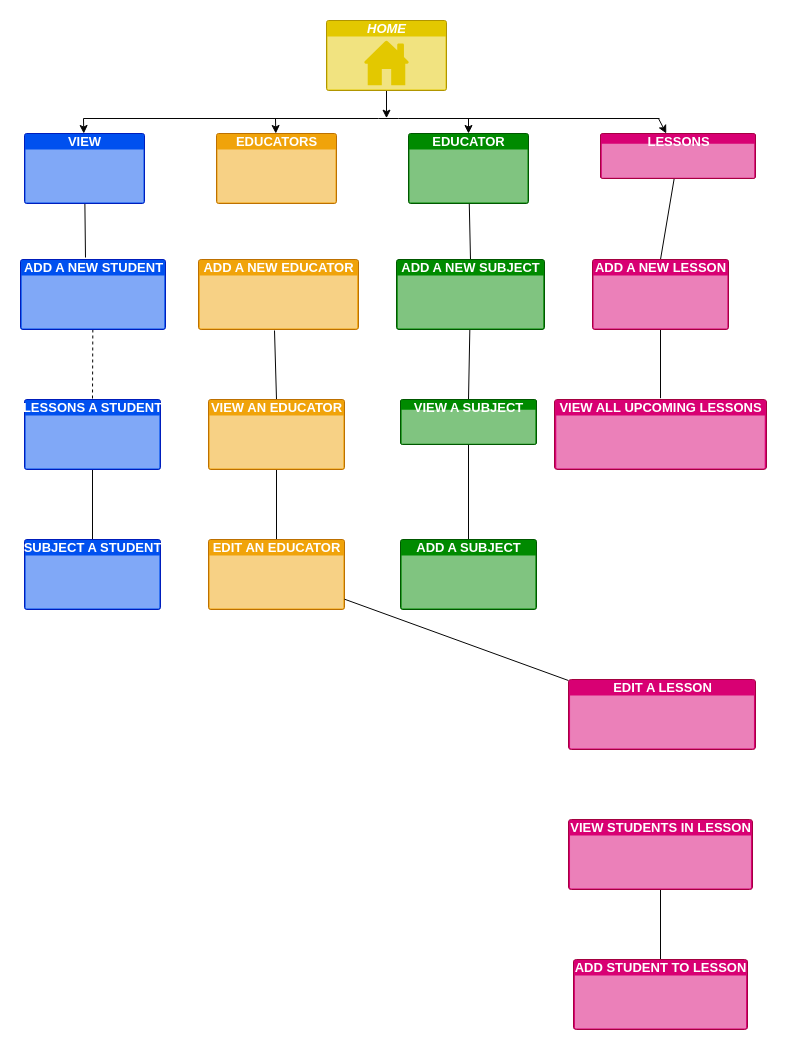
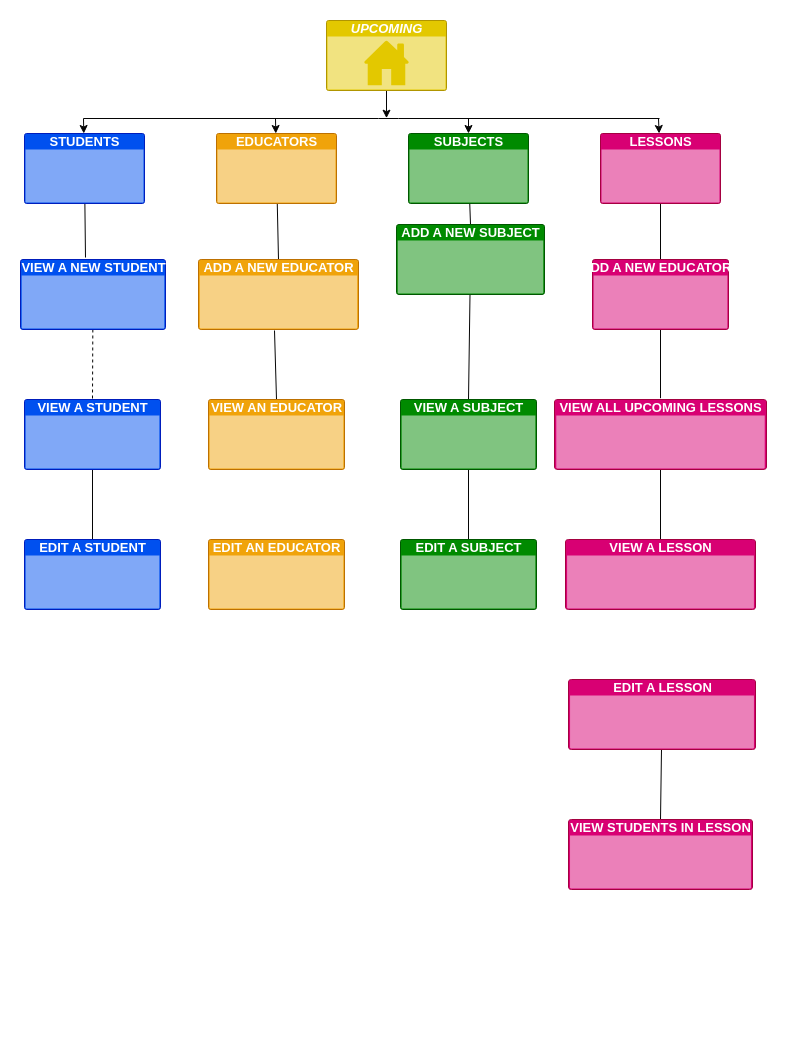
(387, 29) -> (387, 29)
(85, 142) -> (85, 142)
(469, 142) -> (469, 142)
(678, 156) -> (661, 169)
none -> (278, 232)
(94, 268) -> (94, 268)
(661, 268) -> (661, 268)
(471, 295) -> (471, 260)
(93, 408) -> (93, 408)
(469, 422) -> (469, 435)
(277, 505) -> none
none -> (661, 505)
(93, 548) -> (93, 548)
(469, 548) -> (469, 548)
none -> (661, 575)
(457, 640) -> (661, 785)
(661, 925) -> none
(661, 995) -> none
